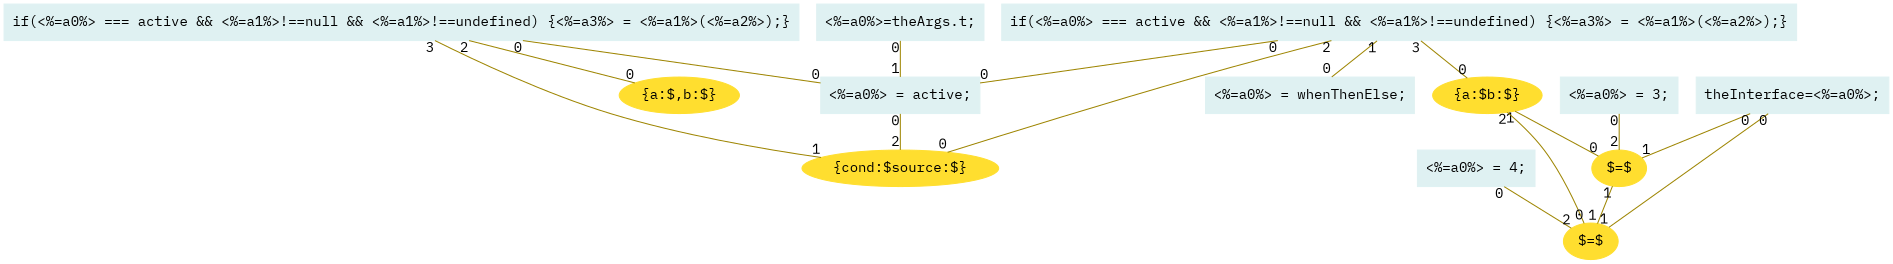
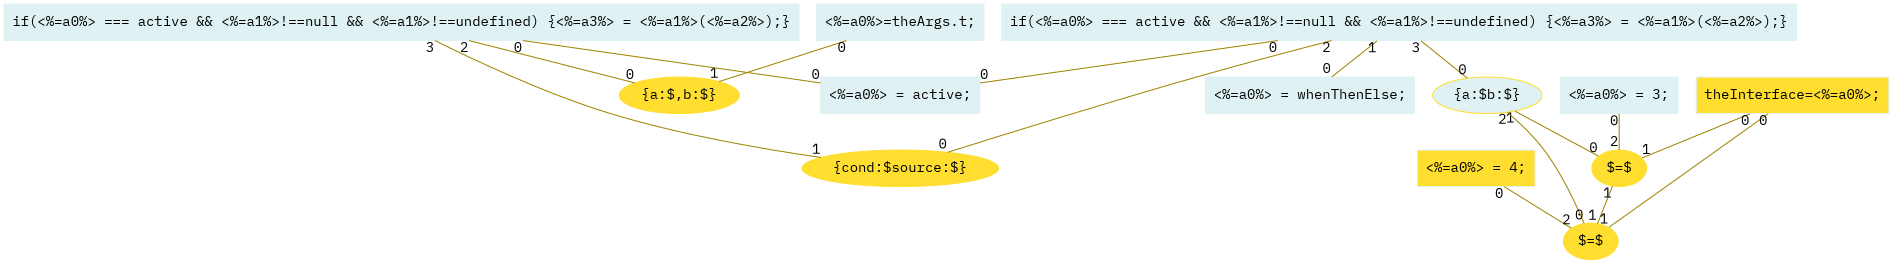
(900, 59) -> (783, 61)
(1487, 95) -> (1487, 95)
(1793, 95) -> (1793, 95)
(900, 132) -> none
(1476, 168) -> (1476, 168)
